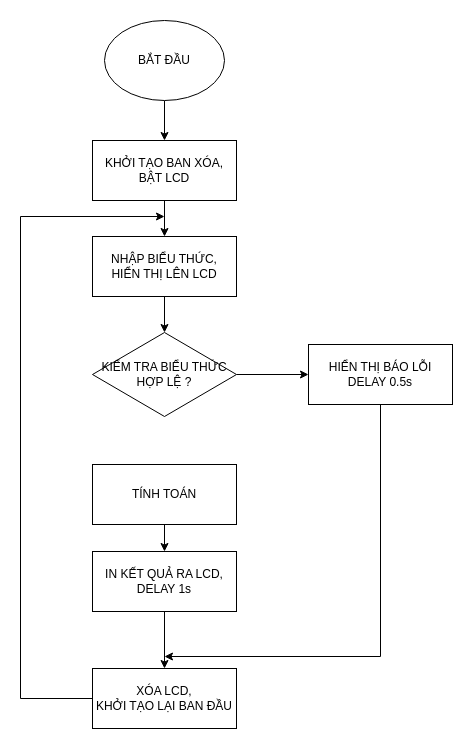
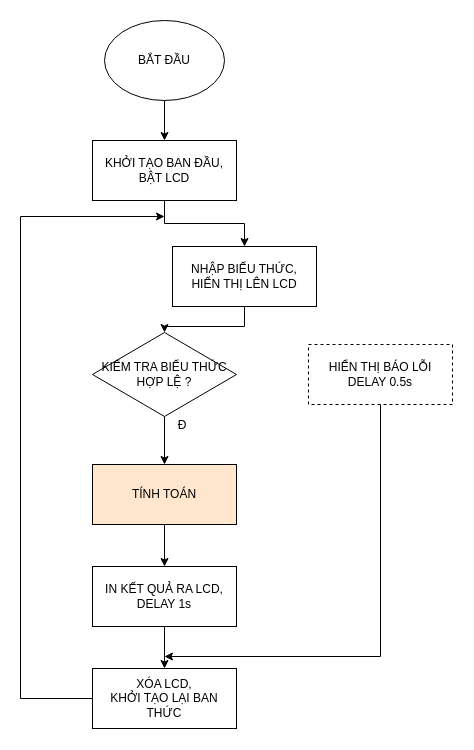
(165, 171) -> (165, 171)
(165, 267) -> (245, 277)
(269, 375) -> none
(381, 375) -> (381, 375)
none -> (183, 426)
none -> (165, 437)
(165, 495) -> (165, 495)
(165, 582) -> (165, 597)
(165, 699) -> (165, 699)
